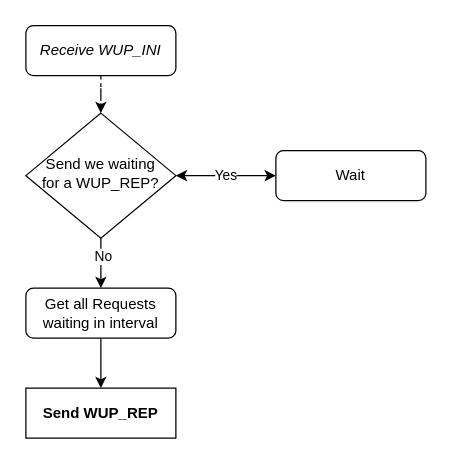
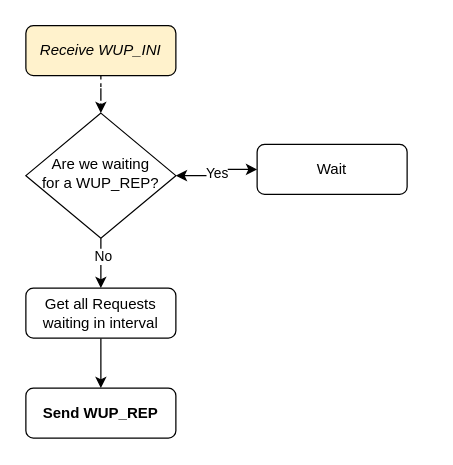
(101, 51) -> (101, 51)
(101, 173) -> (101, 173)
(351, 176) -> (332, 169)
(101, 413) -> (101, 413)
